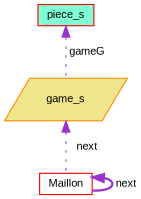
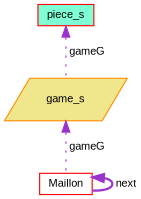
(85, 147) -> (85, 147)
